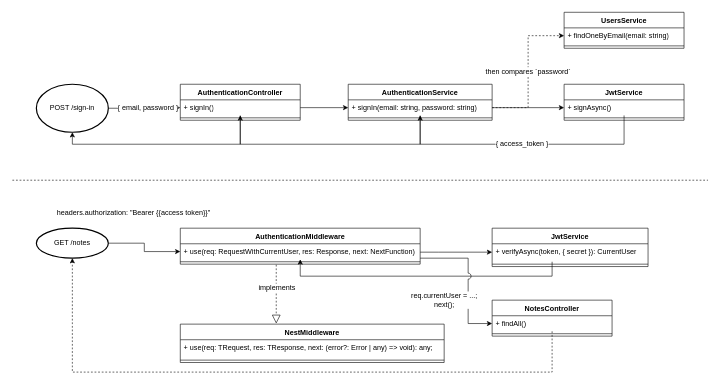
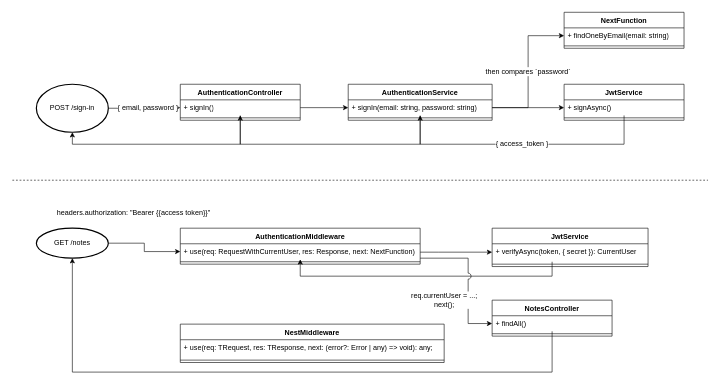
(624, 21) -> (624, 21)
(528, 55) -> (528, 55)
(276, 290) -> none
(274, 372) -> (274, 372)
